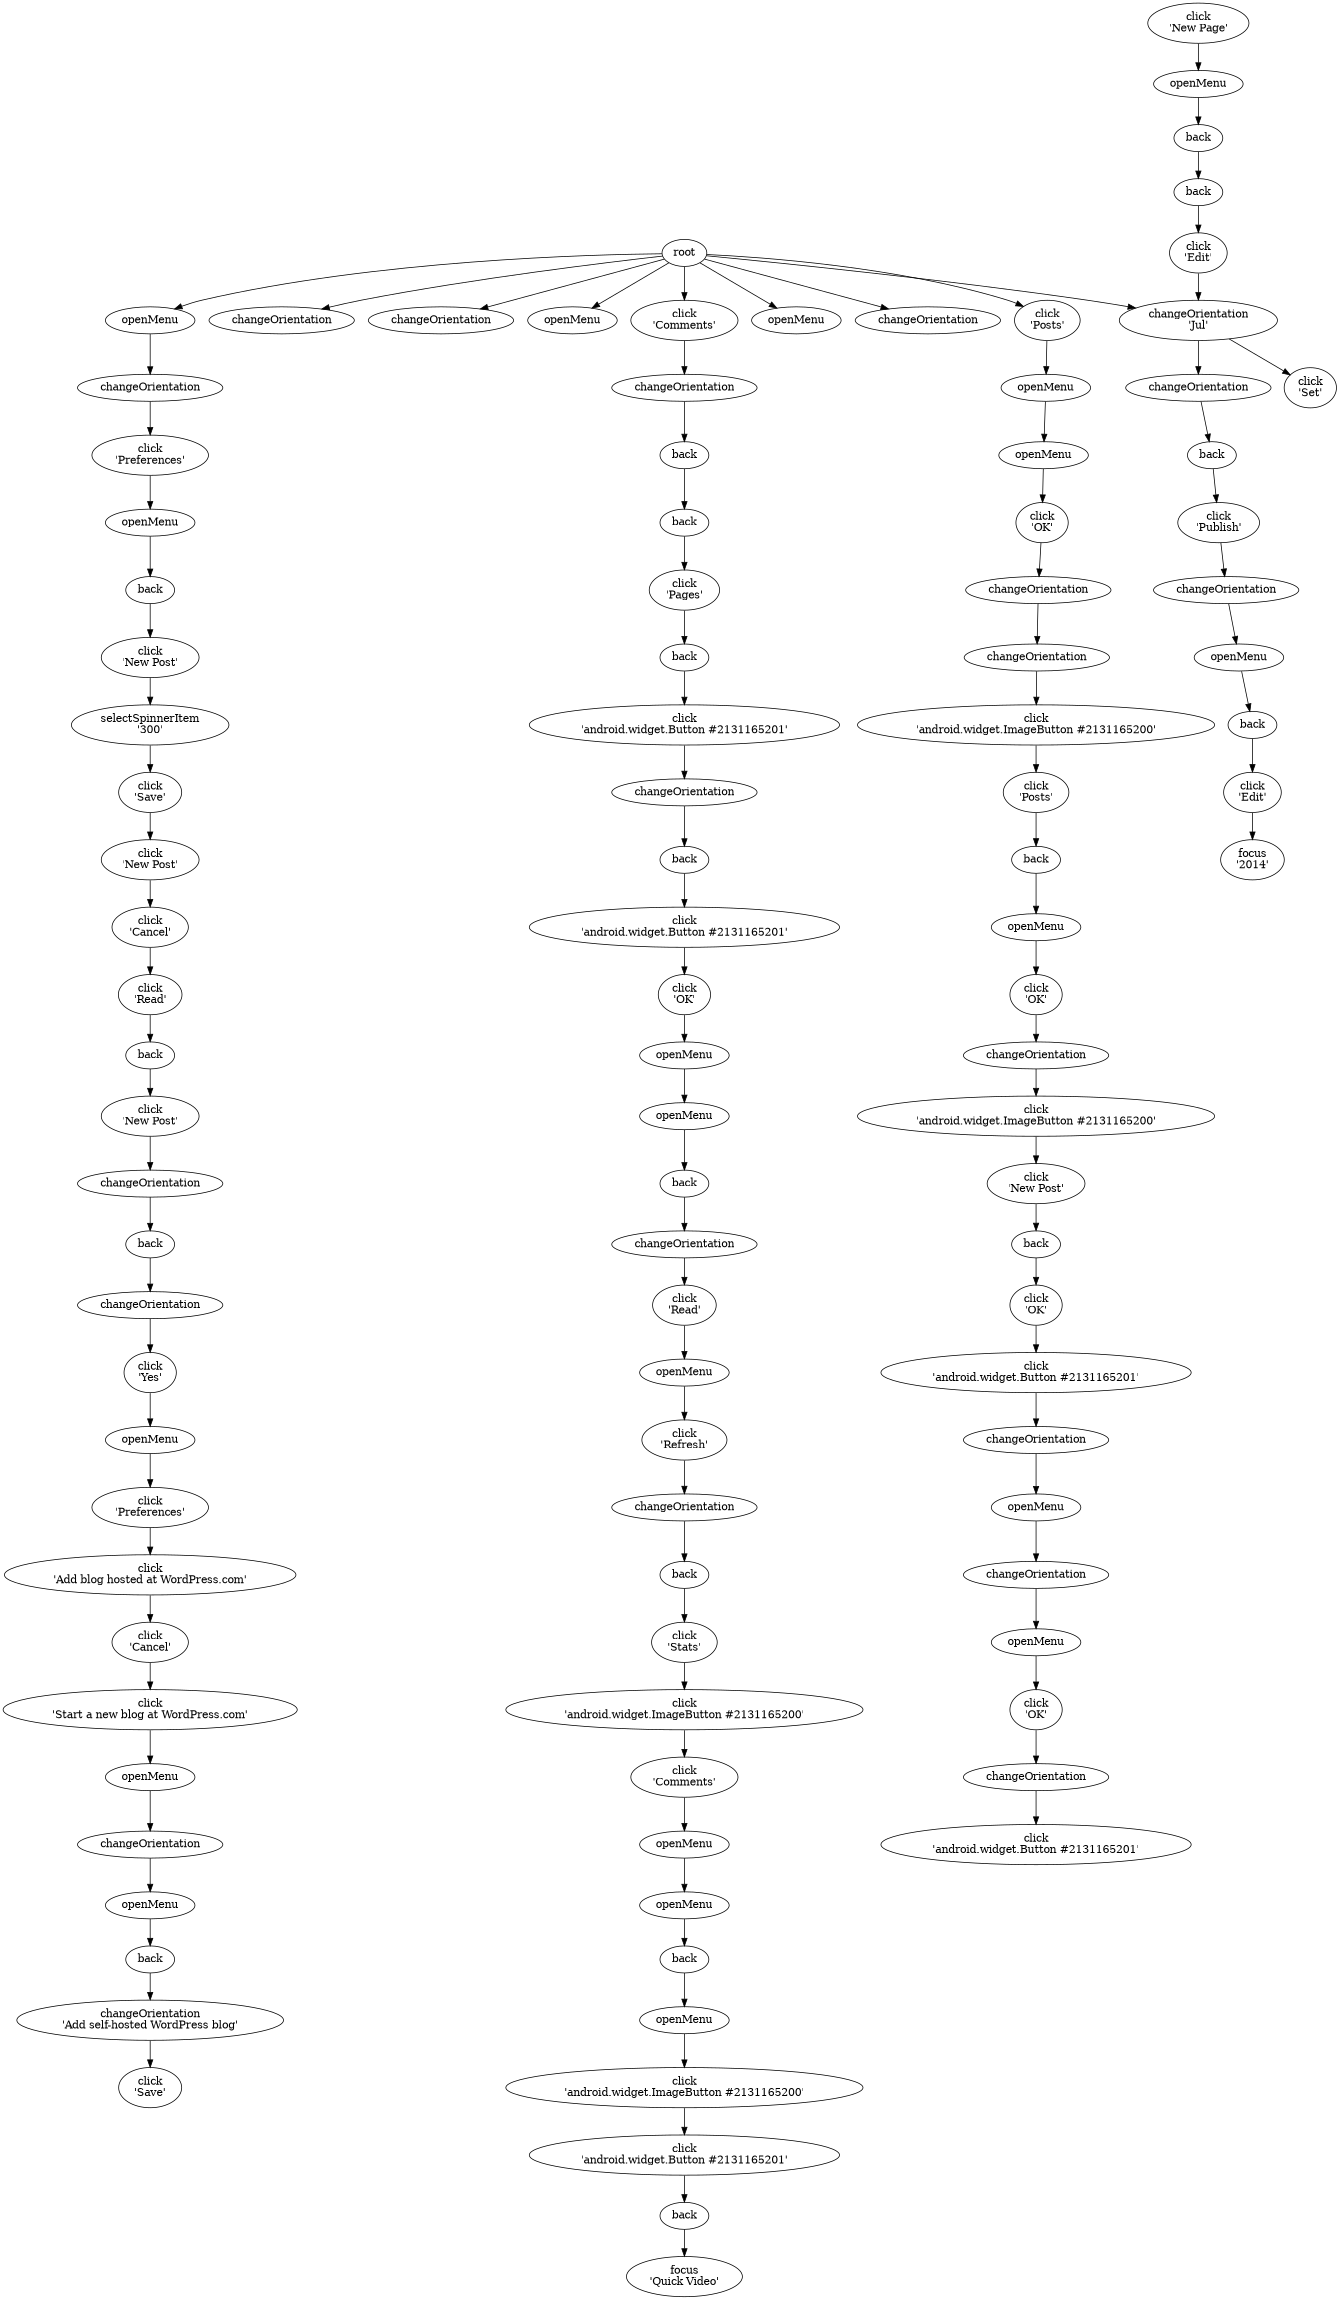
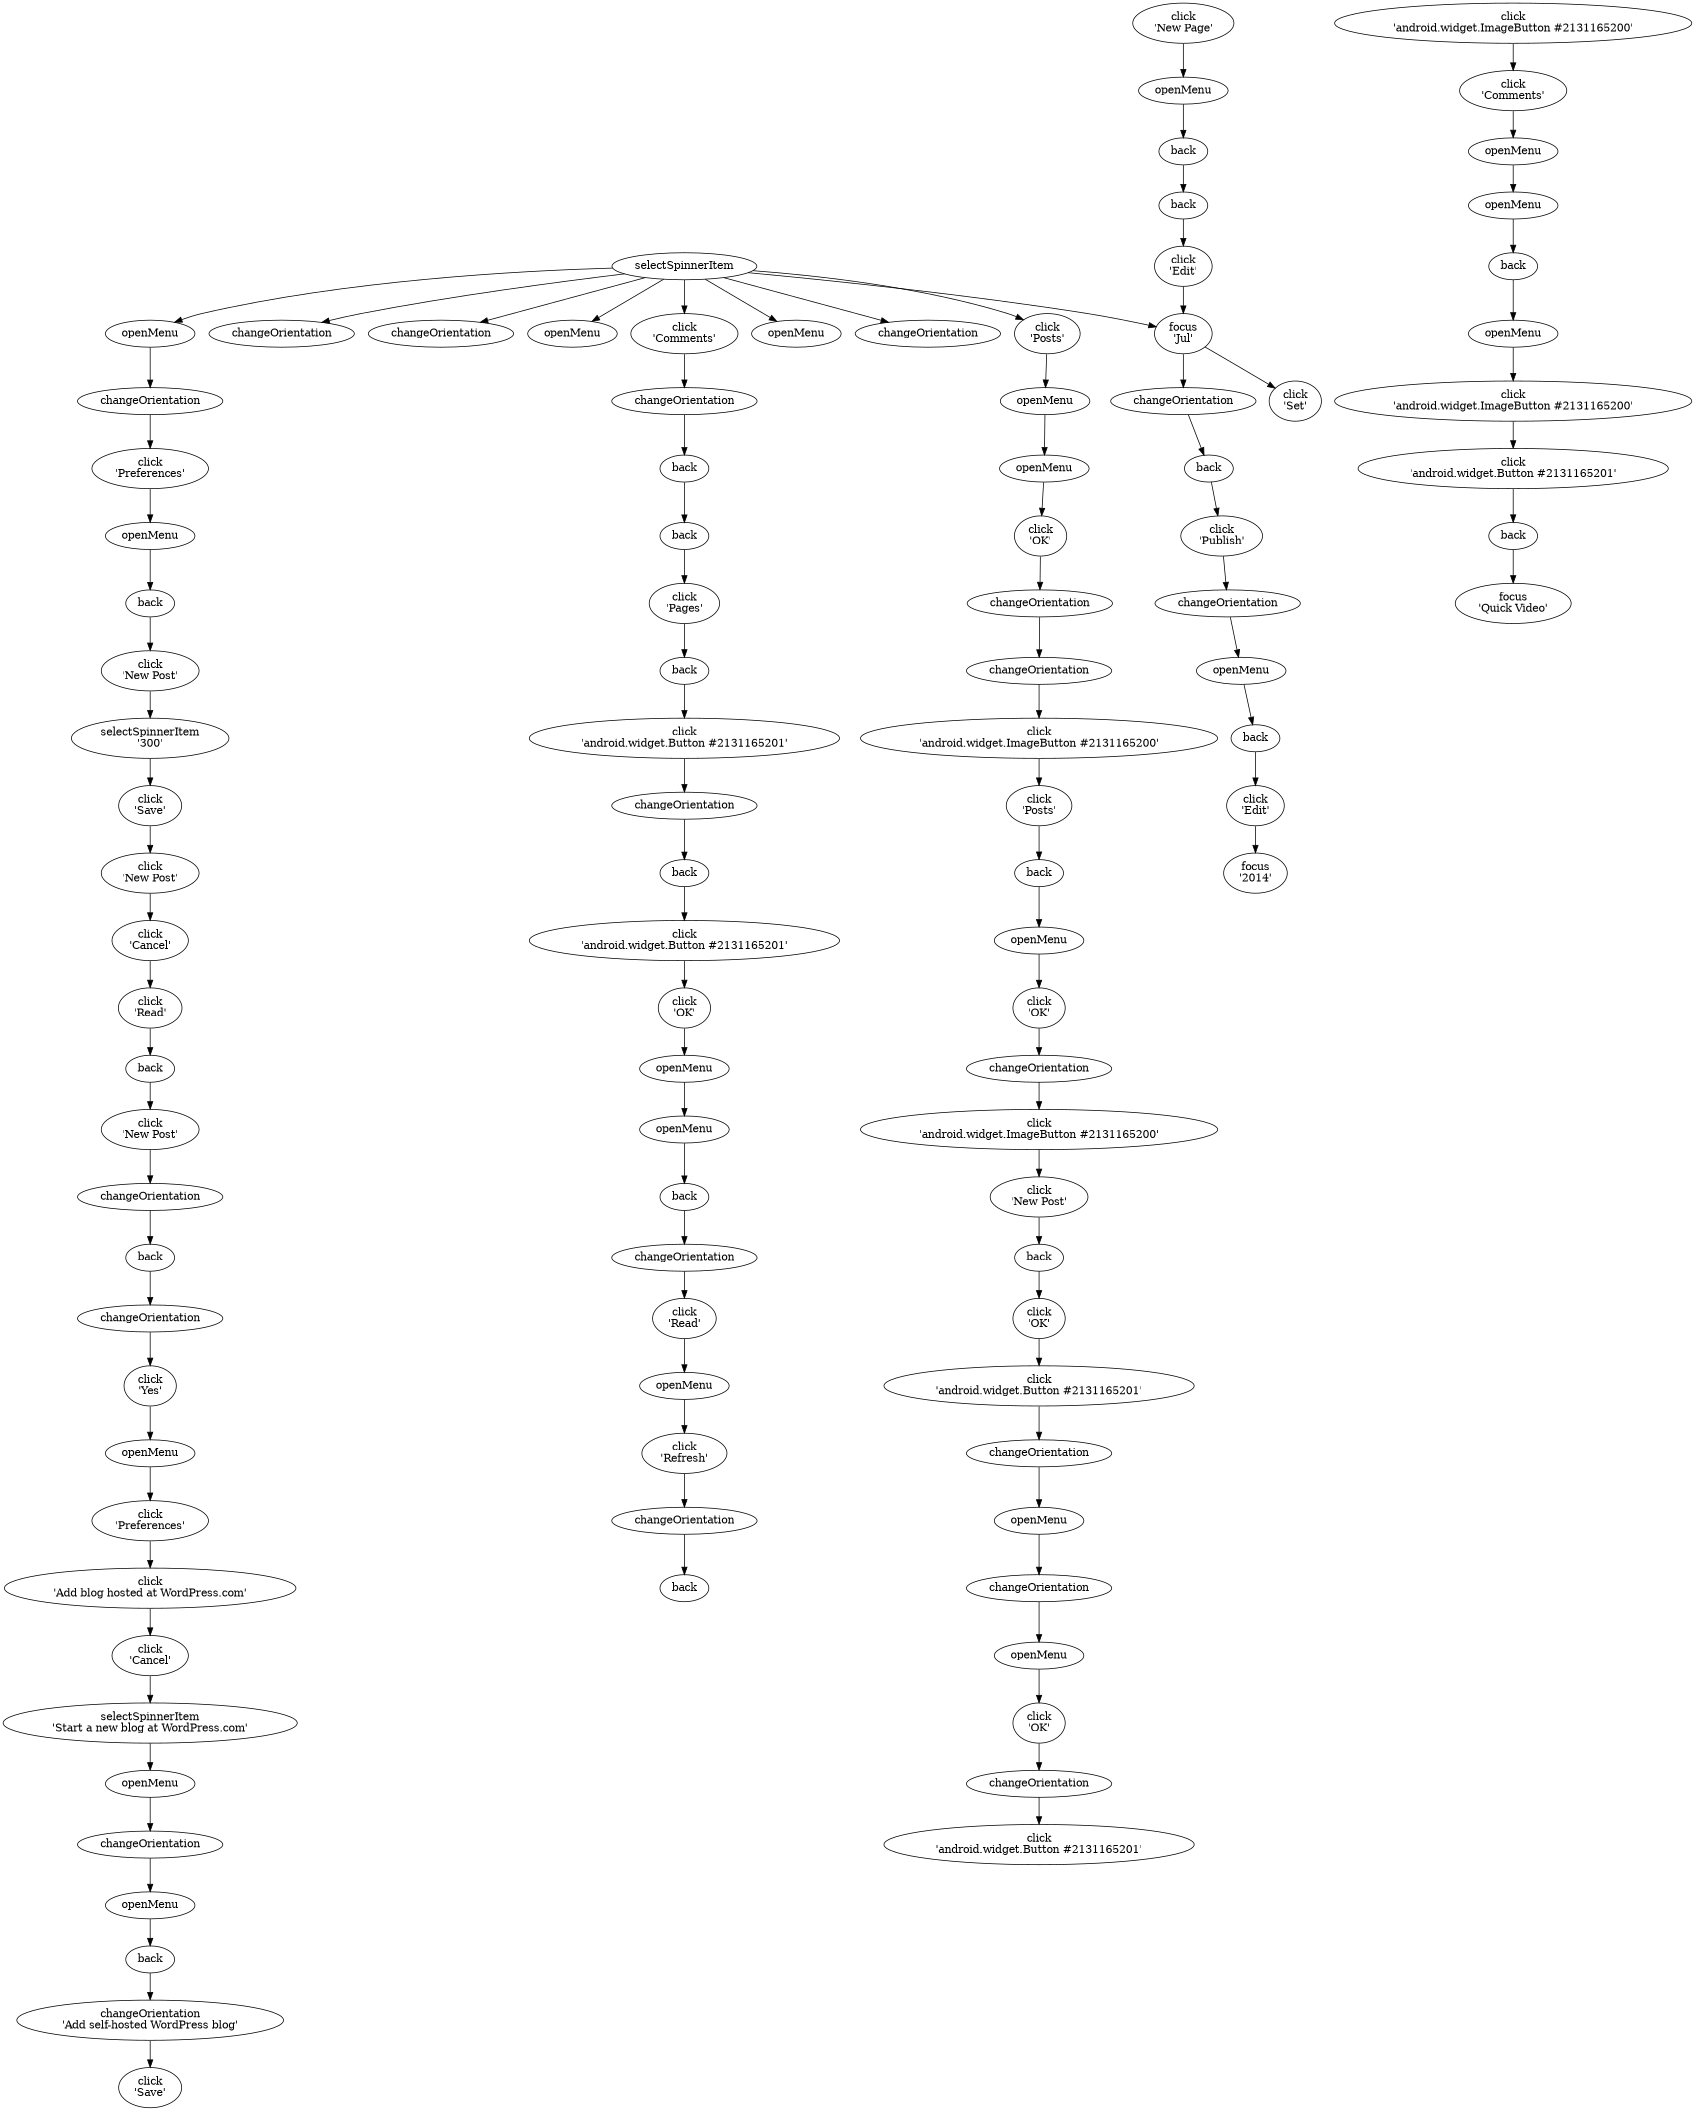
(684, 253) -> (684, 266)
(1198, 320) -> (1183, 334)
(684, 1642) -> none
(150, 1710) -> (150, 1723)
